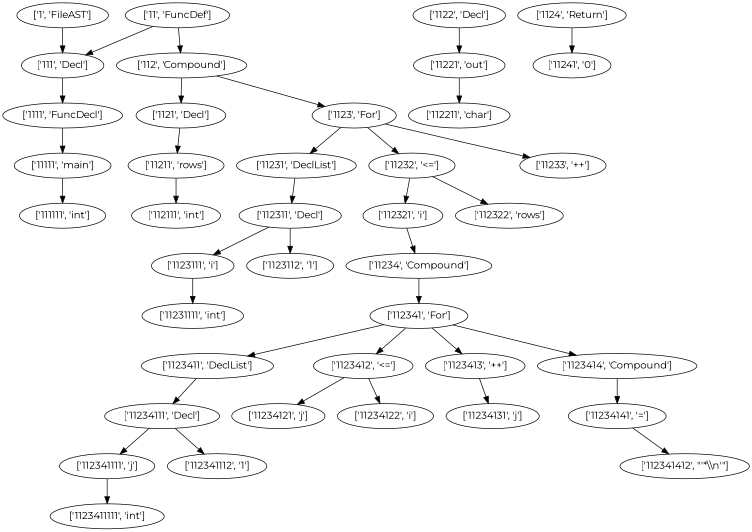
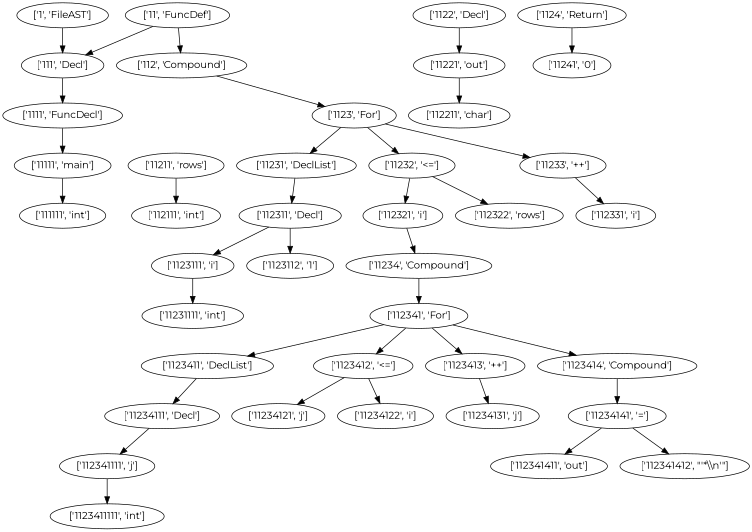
(181, 116) -> none
none -> (616, 216)
(217, 466) -> none
none -> (549, 466)
